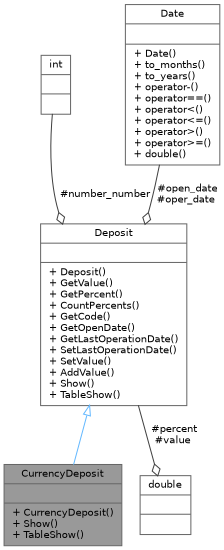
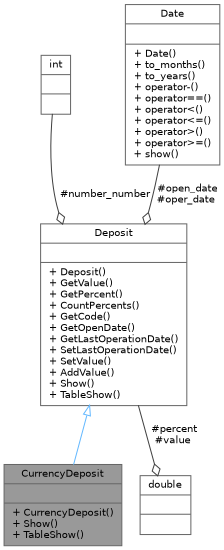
(160, 154) -> (156, 154)
